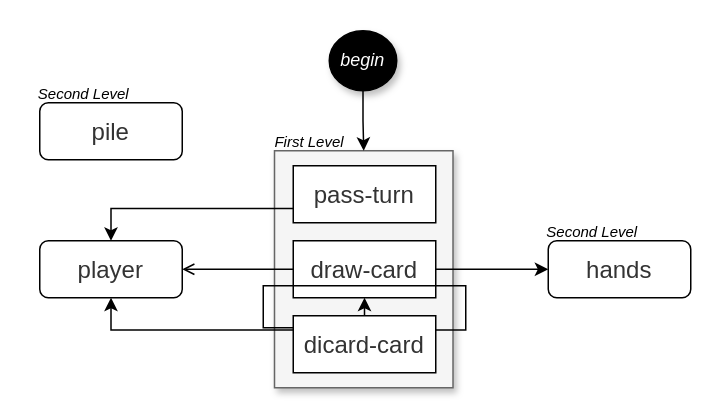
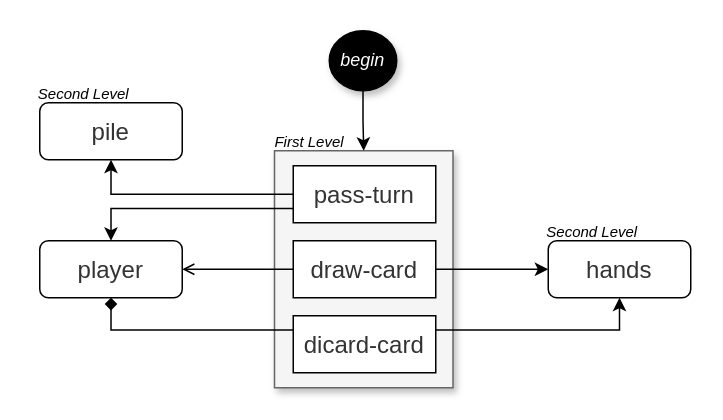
none -> (190, 194)
(368, 286) -> (552, 330)
(111, 309) -> (111, 310)
